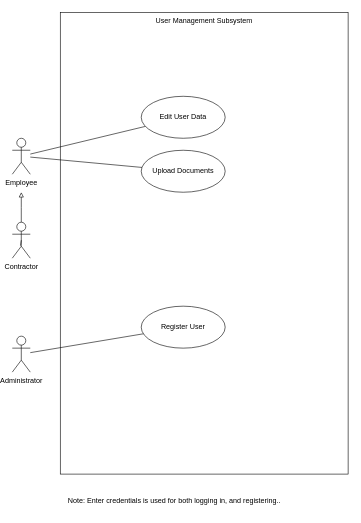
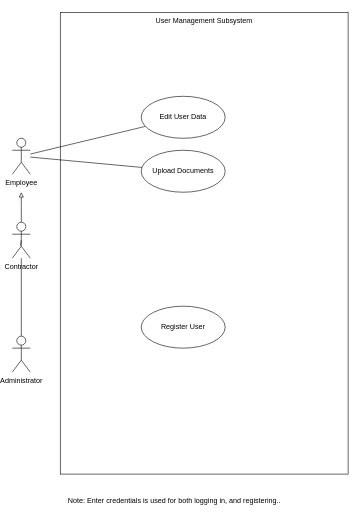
(87, 343) -> (21, 297)
